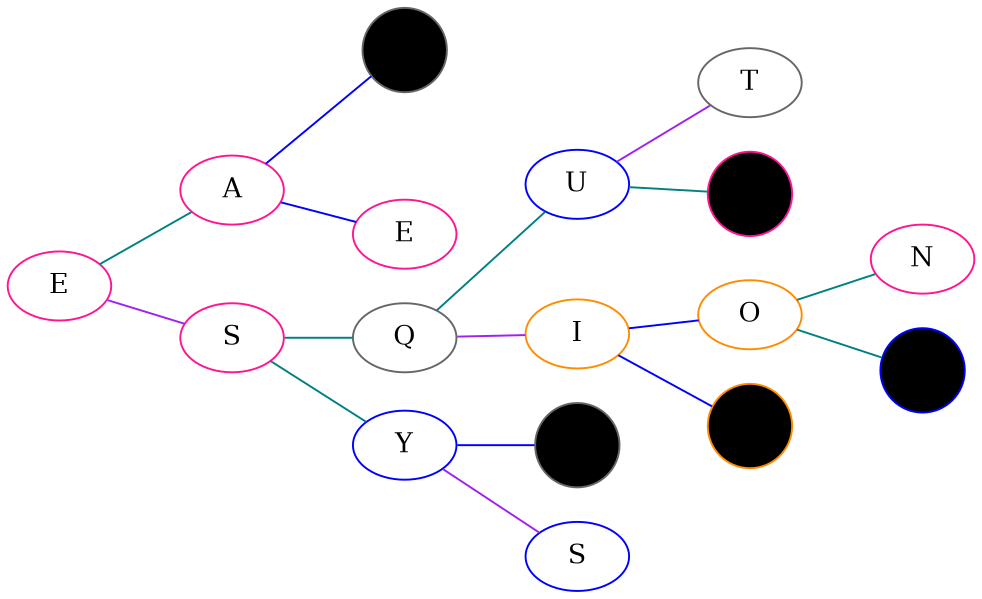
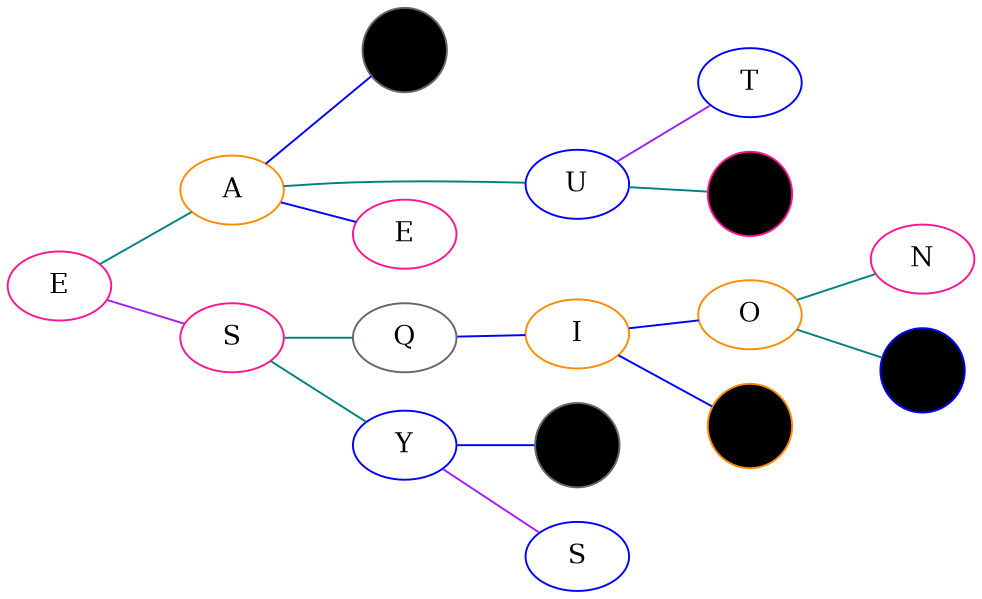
(750, 83) -> (750, 83)
(232, 190) -> (232, 190)
(491, 261) -> (404, 181)
(491, 336) -> (491, 336)
